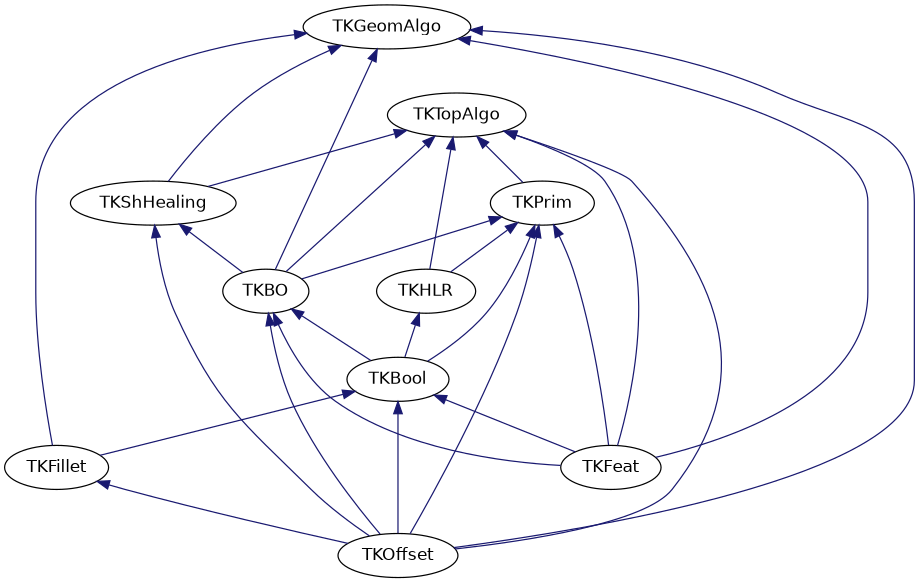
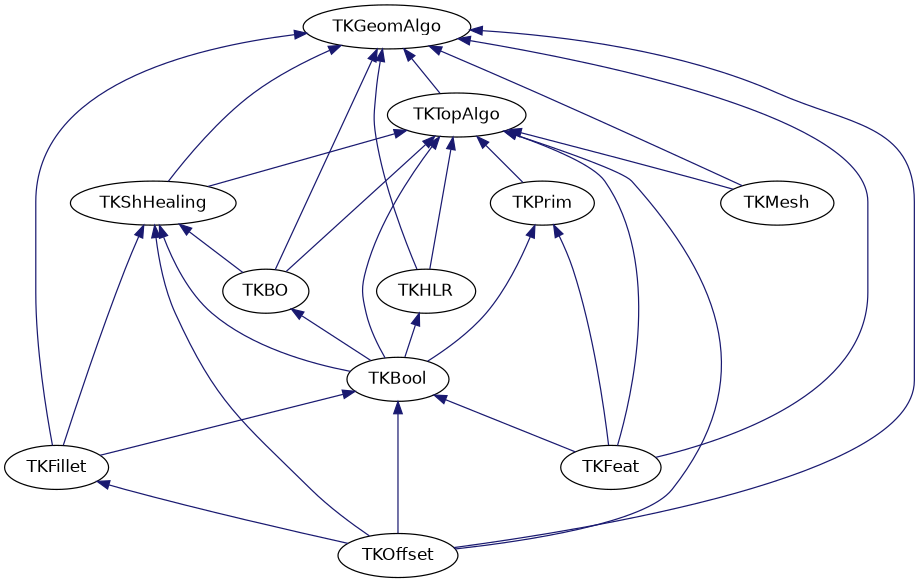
none -> (426, 76)
none -> (777, 203)
none -> (374, 247)
(396, 250) -> none
(479, 251) -> (382, 168)
none -> (237, 331)
none -> (99, 340)
(485, 390) -> none
(390, 431) -> none
(310, 437) -> none
